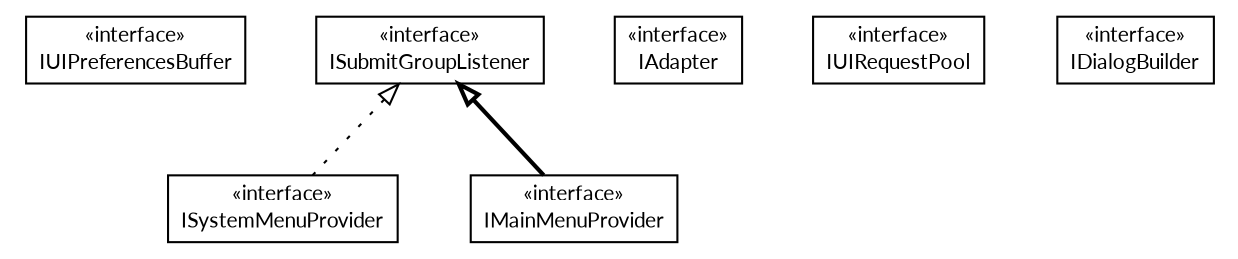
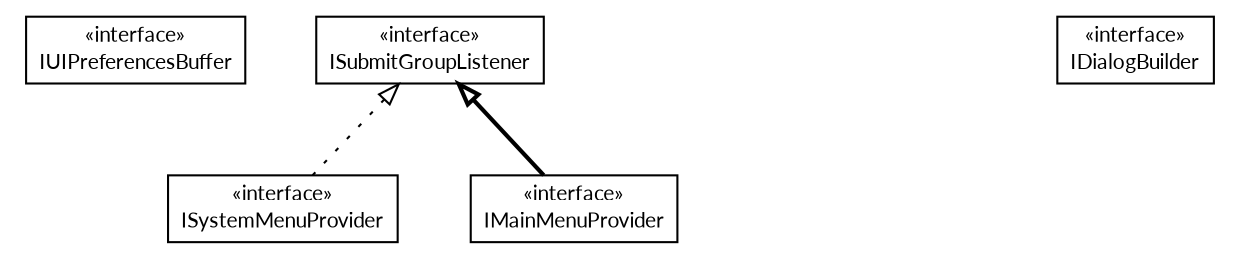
(677, 50) -> none
(899, 50) -> none
